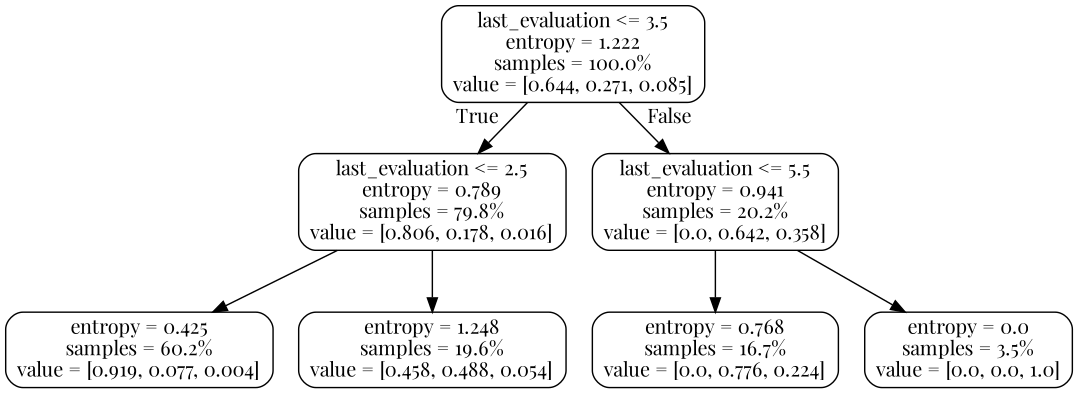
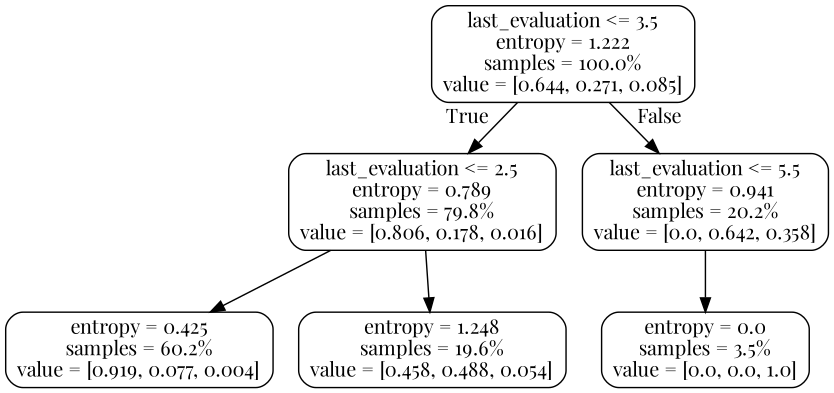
(715, 350) -> none
